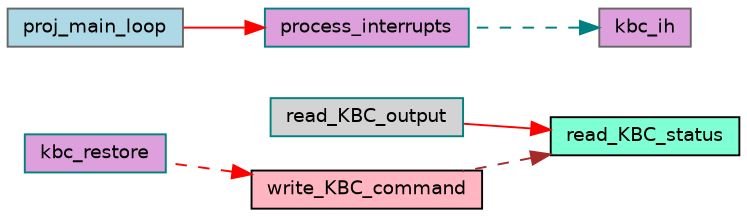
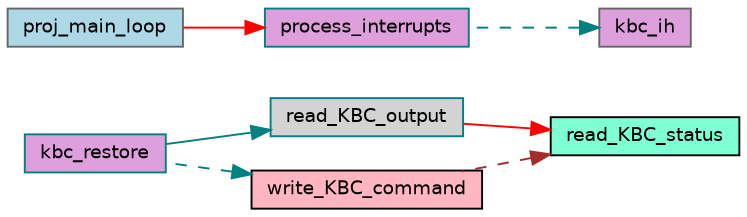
none -> (209, 138)
(199, 167) -> (199, 167)
